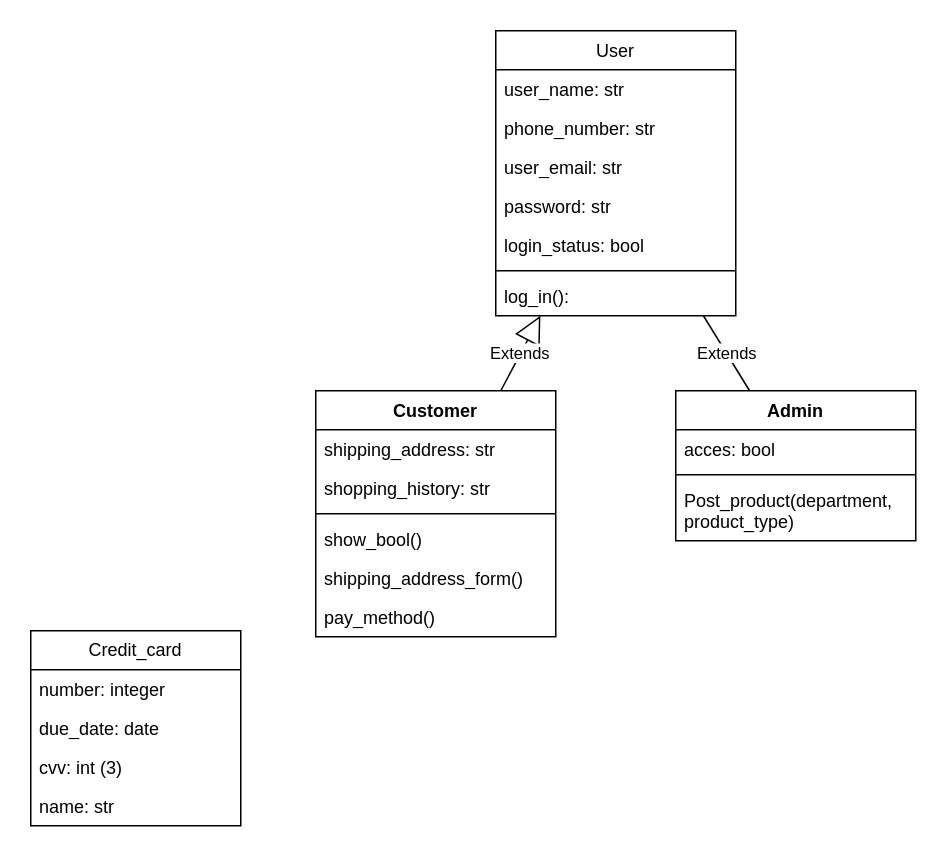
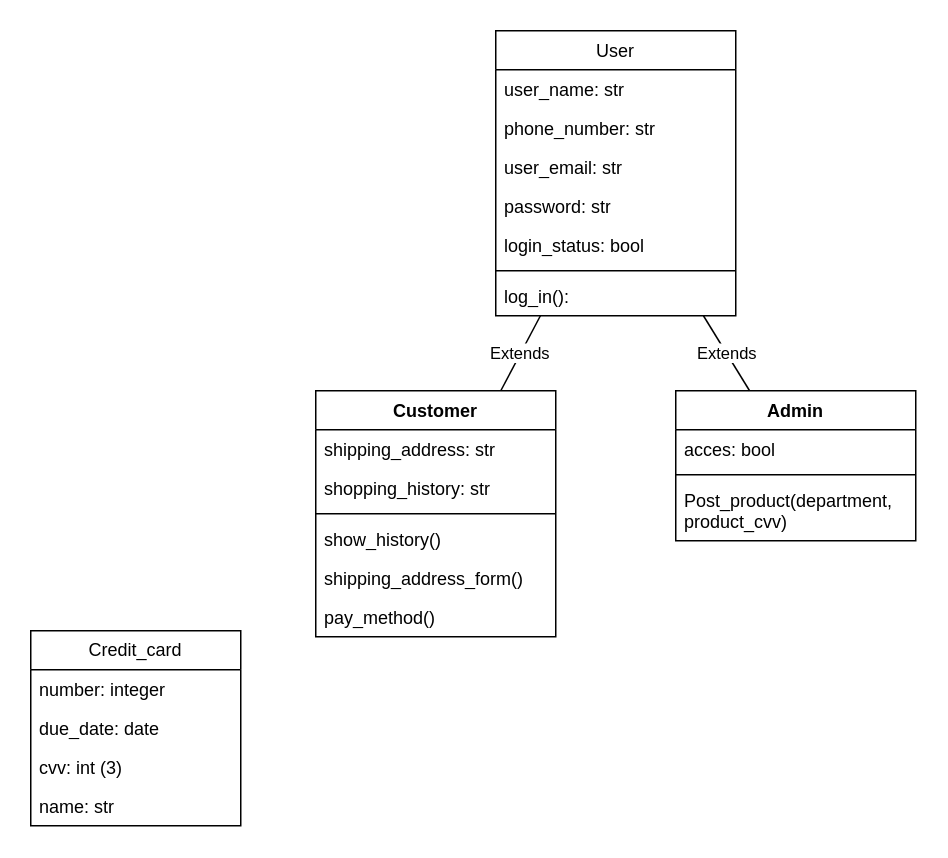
(527, 342) -> (533, 329)
(797, 513) -> (797, 513)
(378, 541) -> (393, 541)
